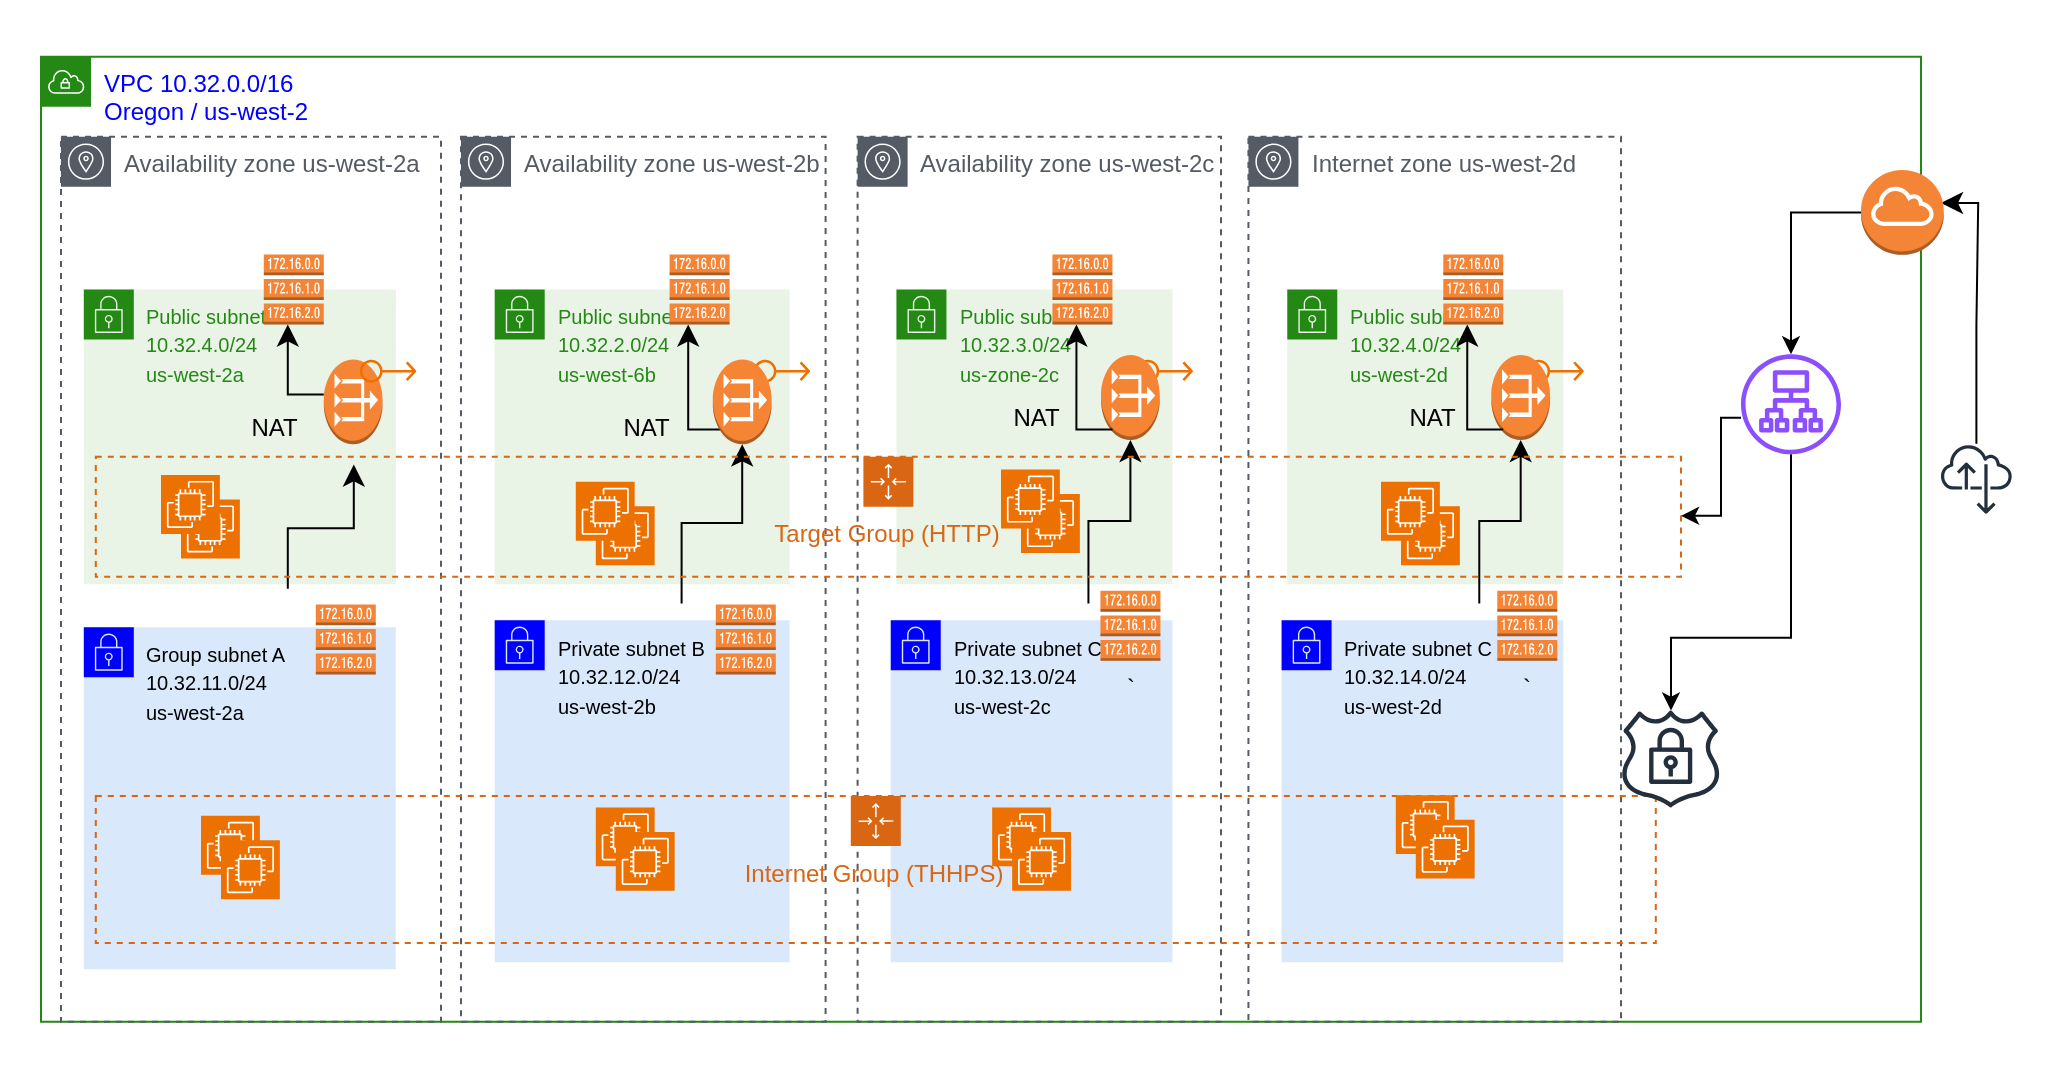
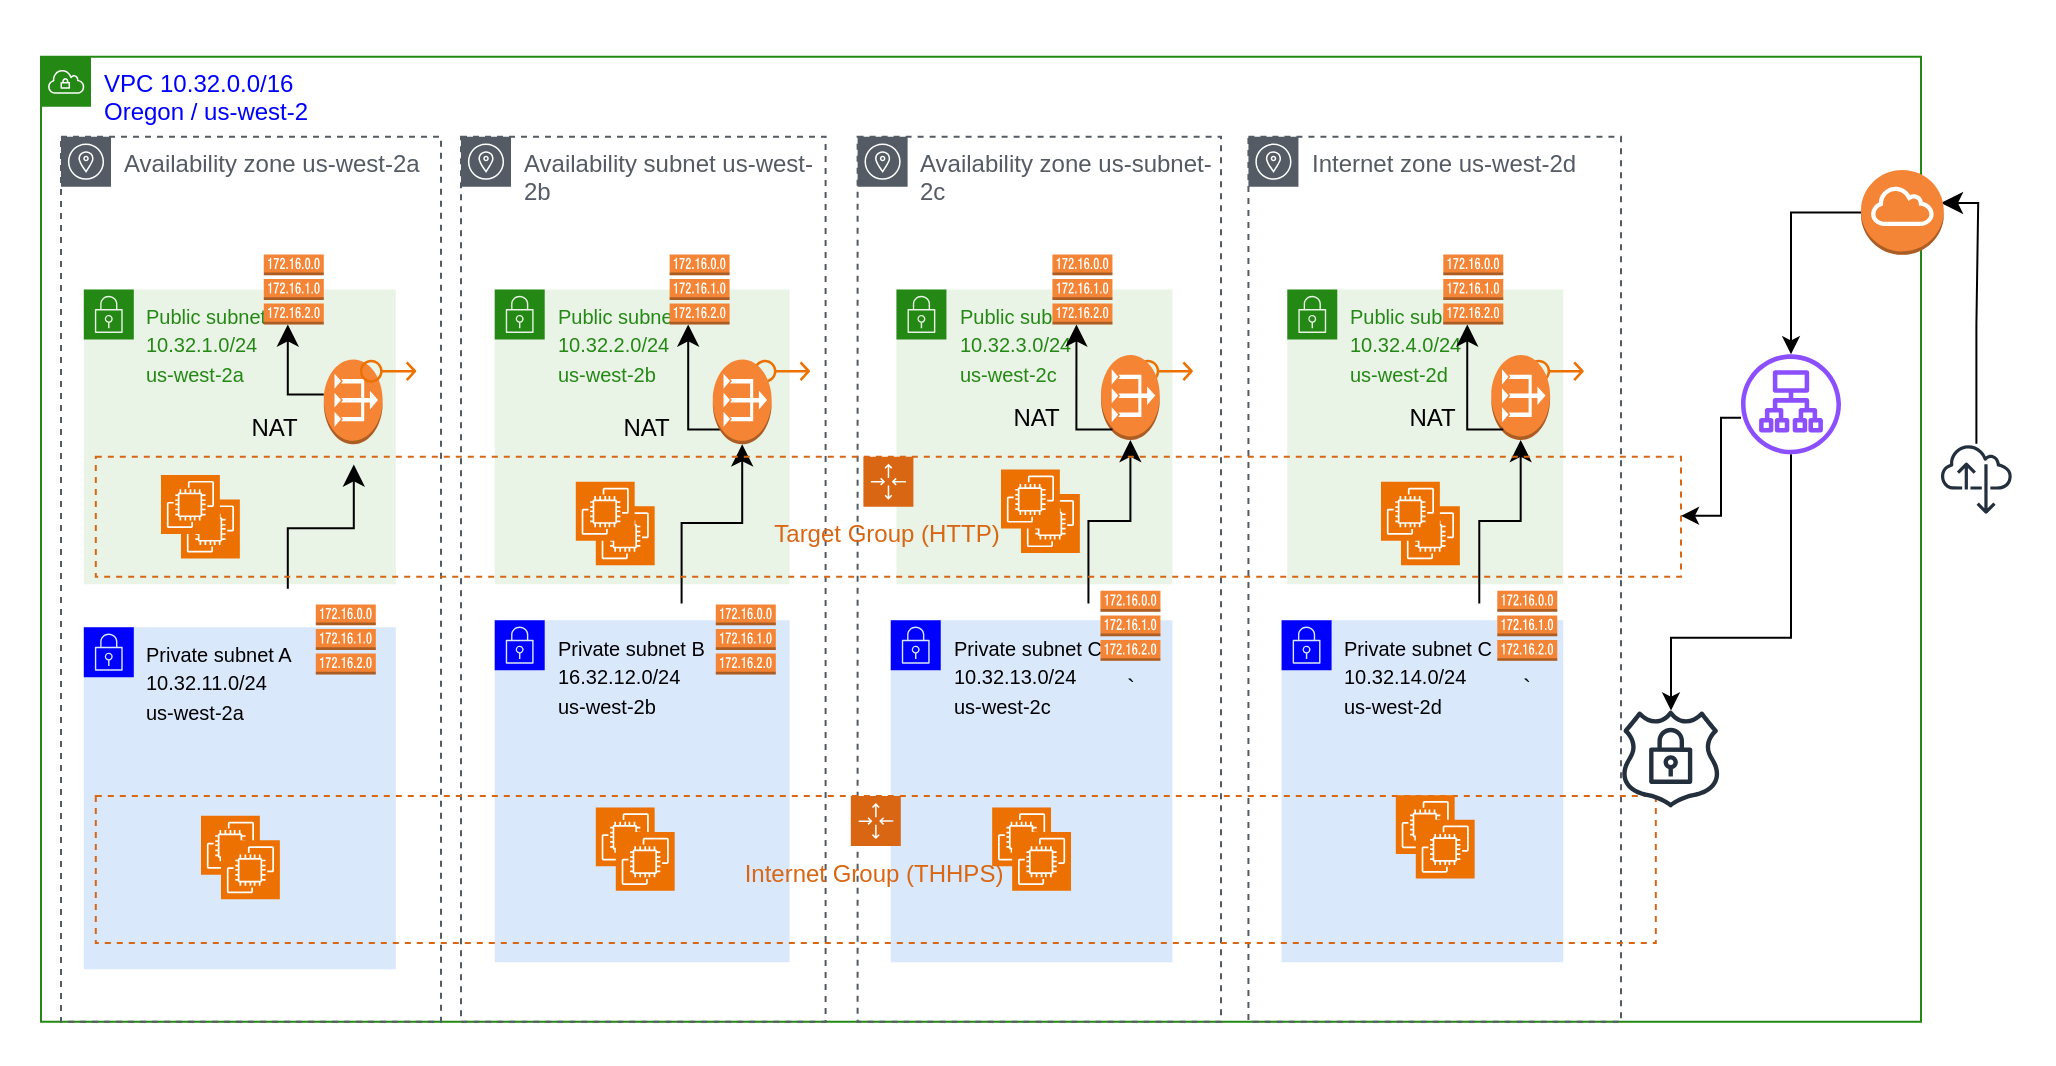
(675, 180) -> (675, 180)
(1071, 180) -> (1071, 180)
(235, 346) -> (235, 346)
(647, 346) -> (647, 346)
(1049, 346) -> (1049, 346)
(657, 678) -> (657, 678)
(235, 684) -> (245, 684)
